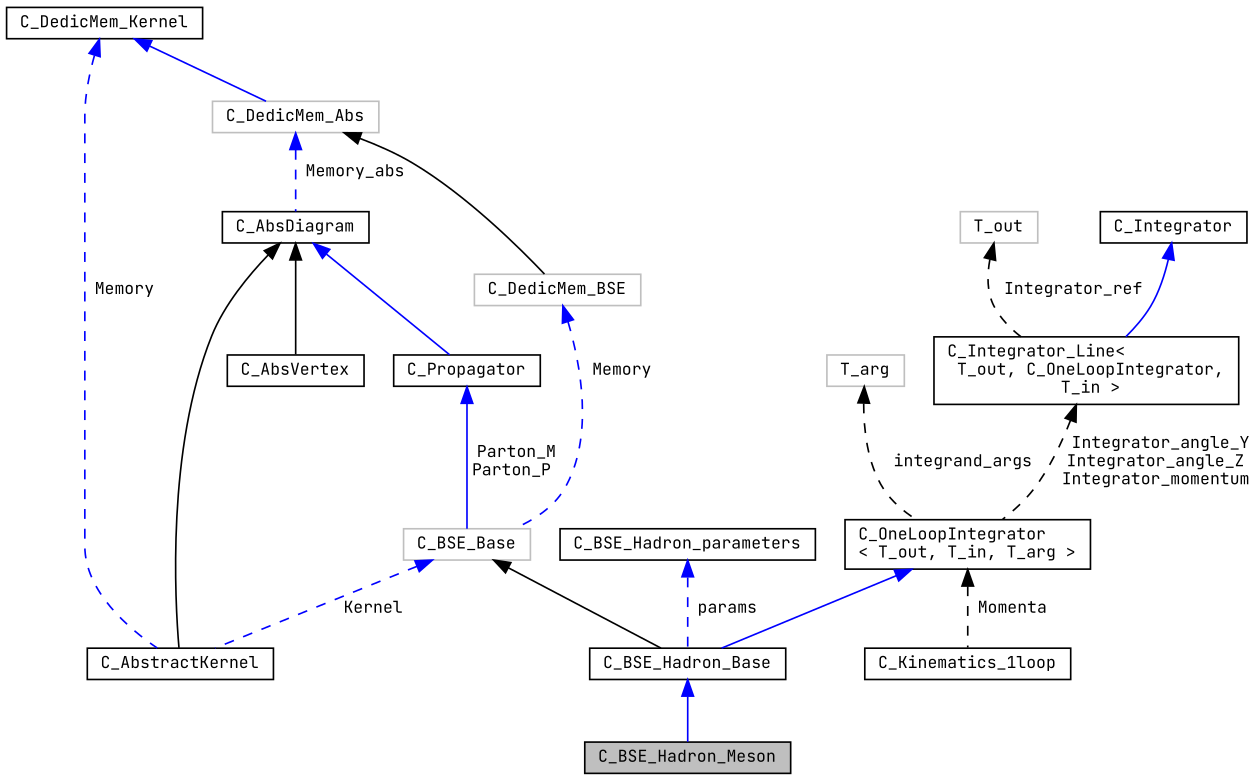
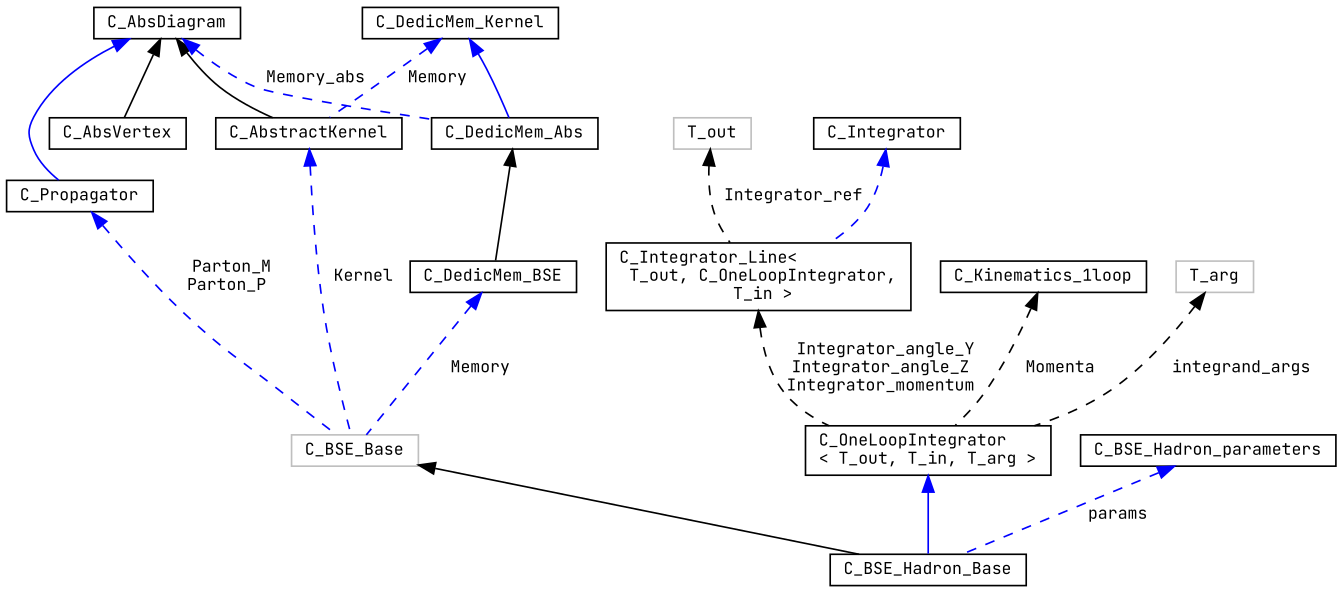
(296, 117) -> (515, 133)
(296, 181) -> (308, 99)
(558, 290) -> (493, 277)
(1153, 301) -> (865, 211)
(467, 466) -> (212, 338)
(316, 607) -> (322, 301)
(968, 617) -> (999, 371)
(688, 758) -> none
